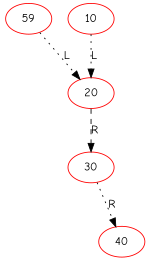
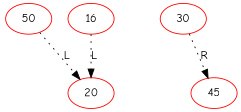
(29, 19) -> (29, 19)
(91, 19) -> (91, 19)
(91, 126) -> none
(122, 242) -> (214, 93)
